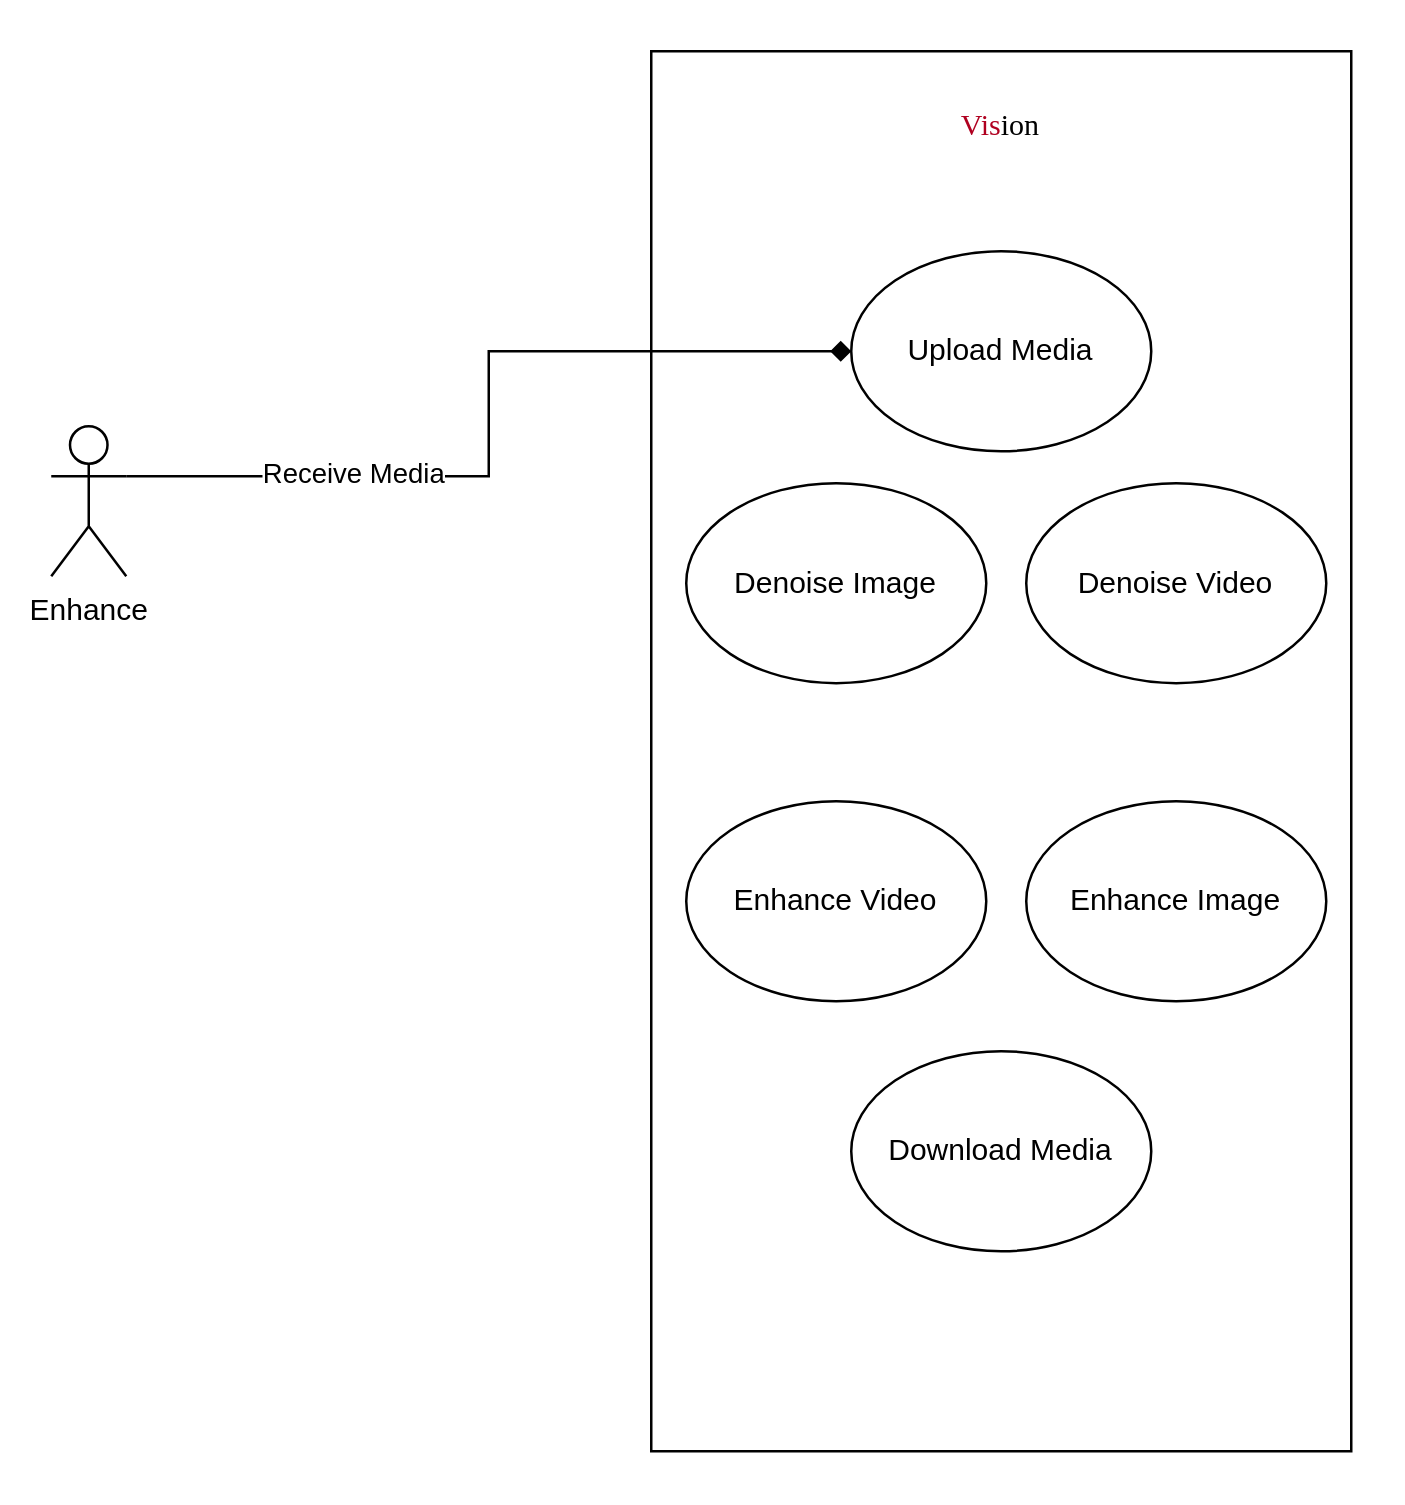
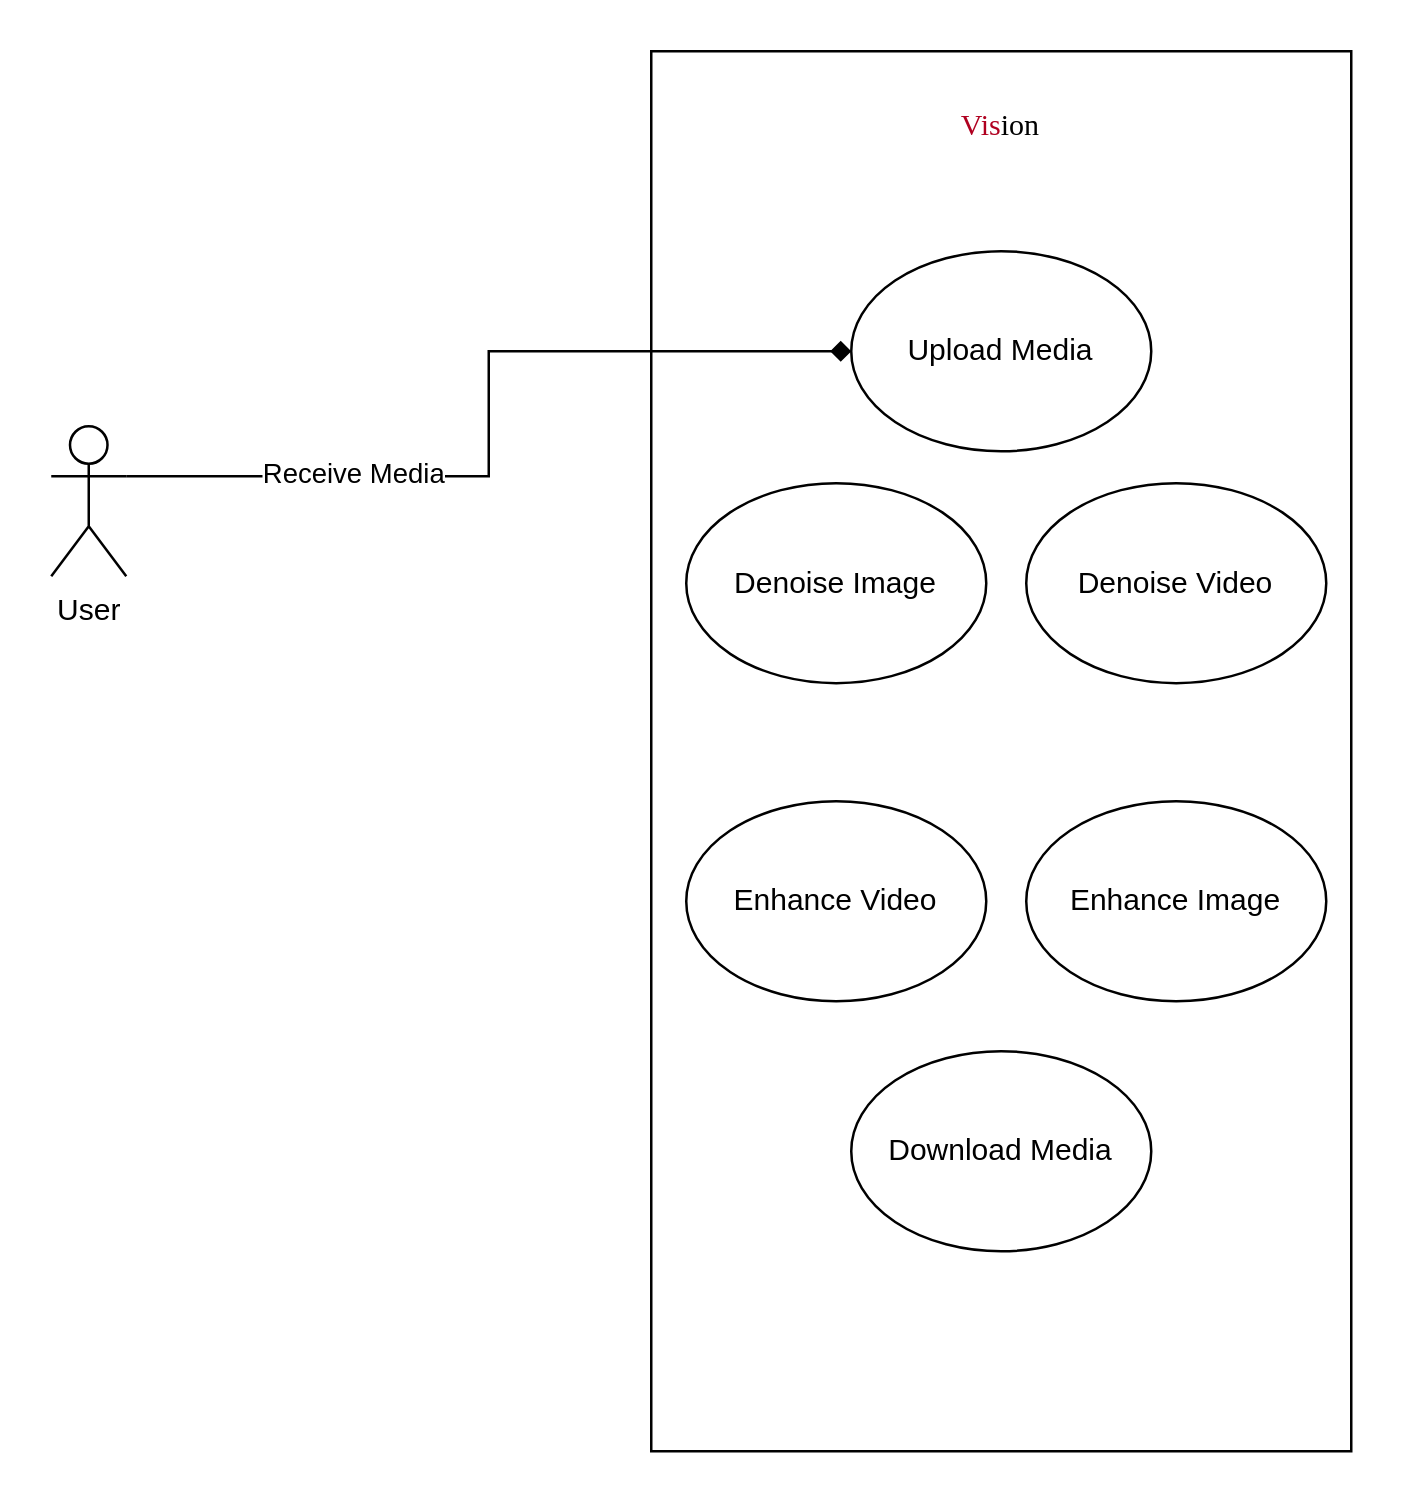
(90, 612) -> (90, 612)
